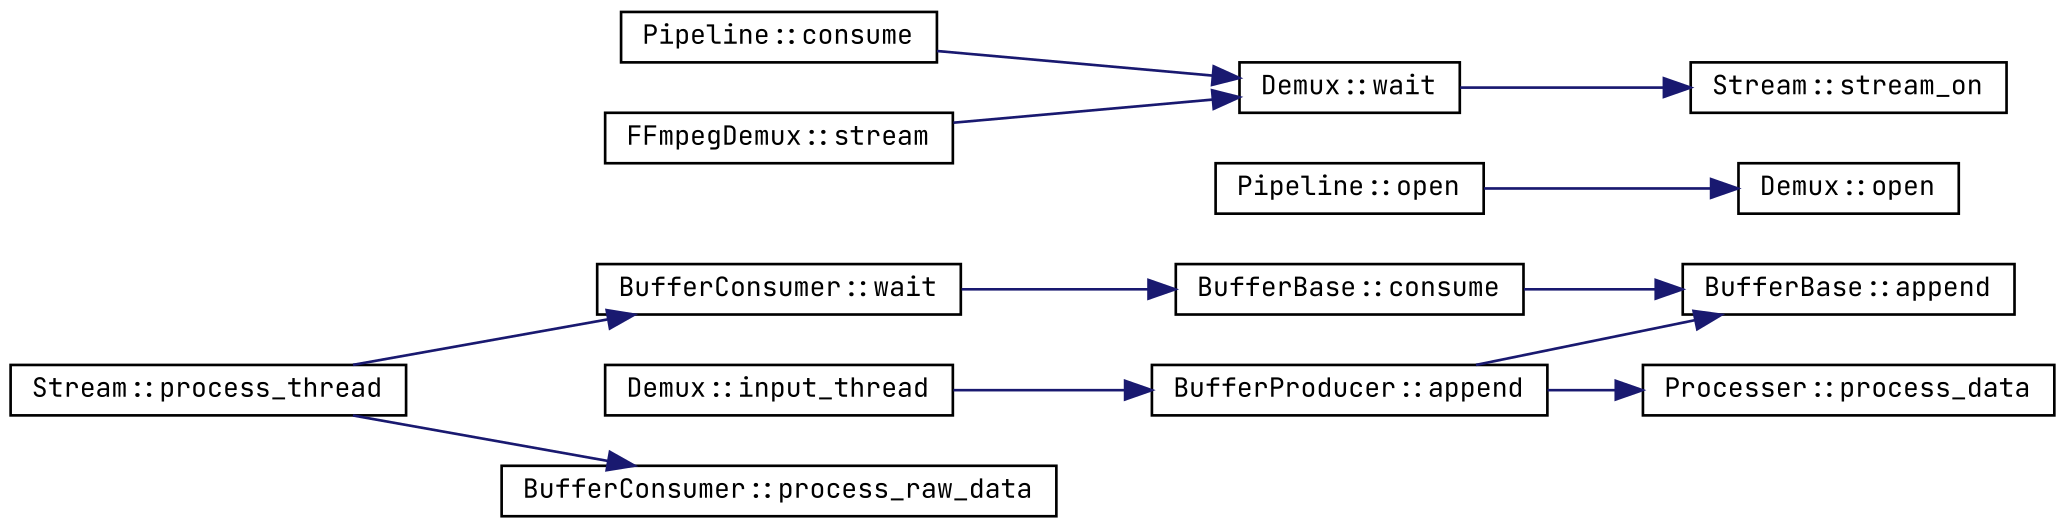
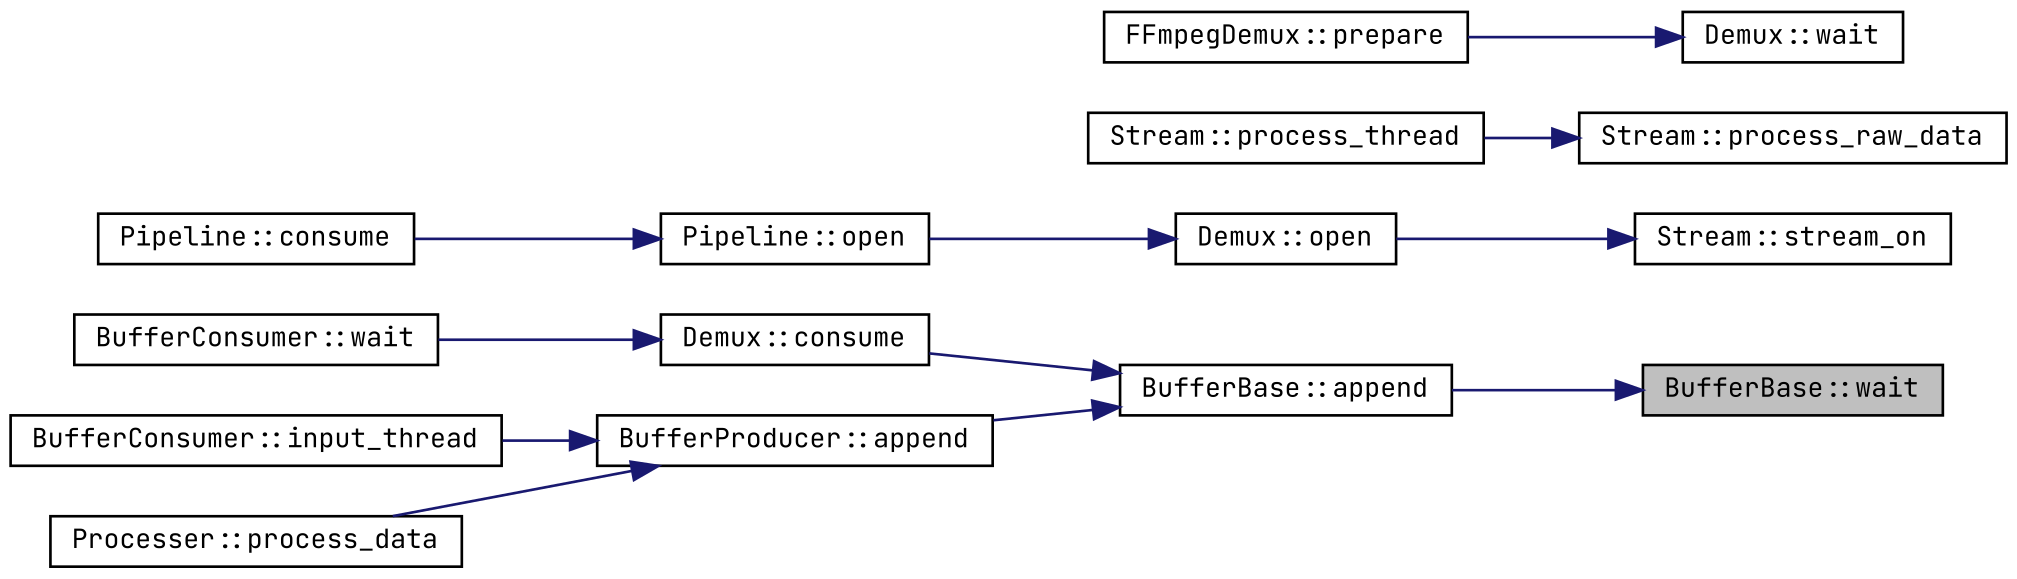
(1075, 63) -> (524, 239)
(1562, 88) -> (1502, 239)
(779, 138) -> (1286, 37)
(1350, 289) -> (795, 340)
(480, 342) -> none
(779, 390) -> (256, 441)
(1582, 390) -> (512, 494)
none -> (1793, 390)
(779, 491) -> (1793, 138)
